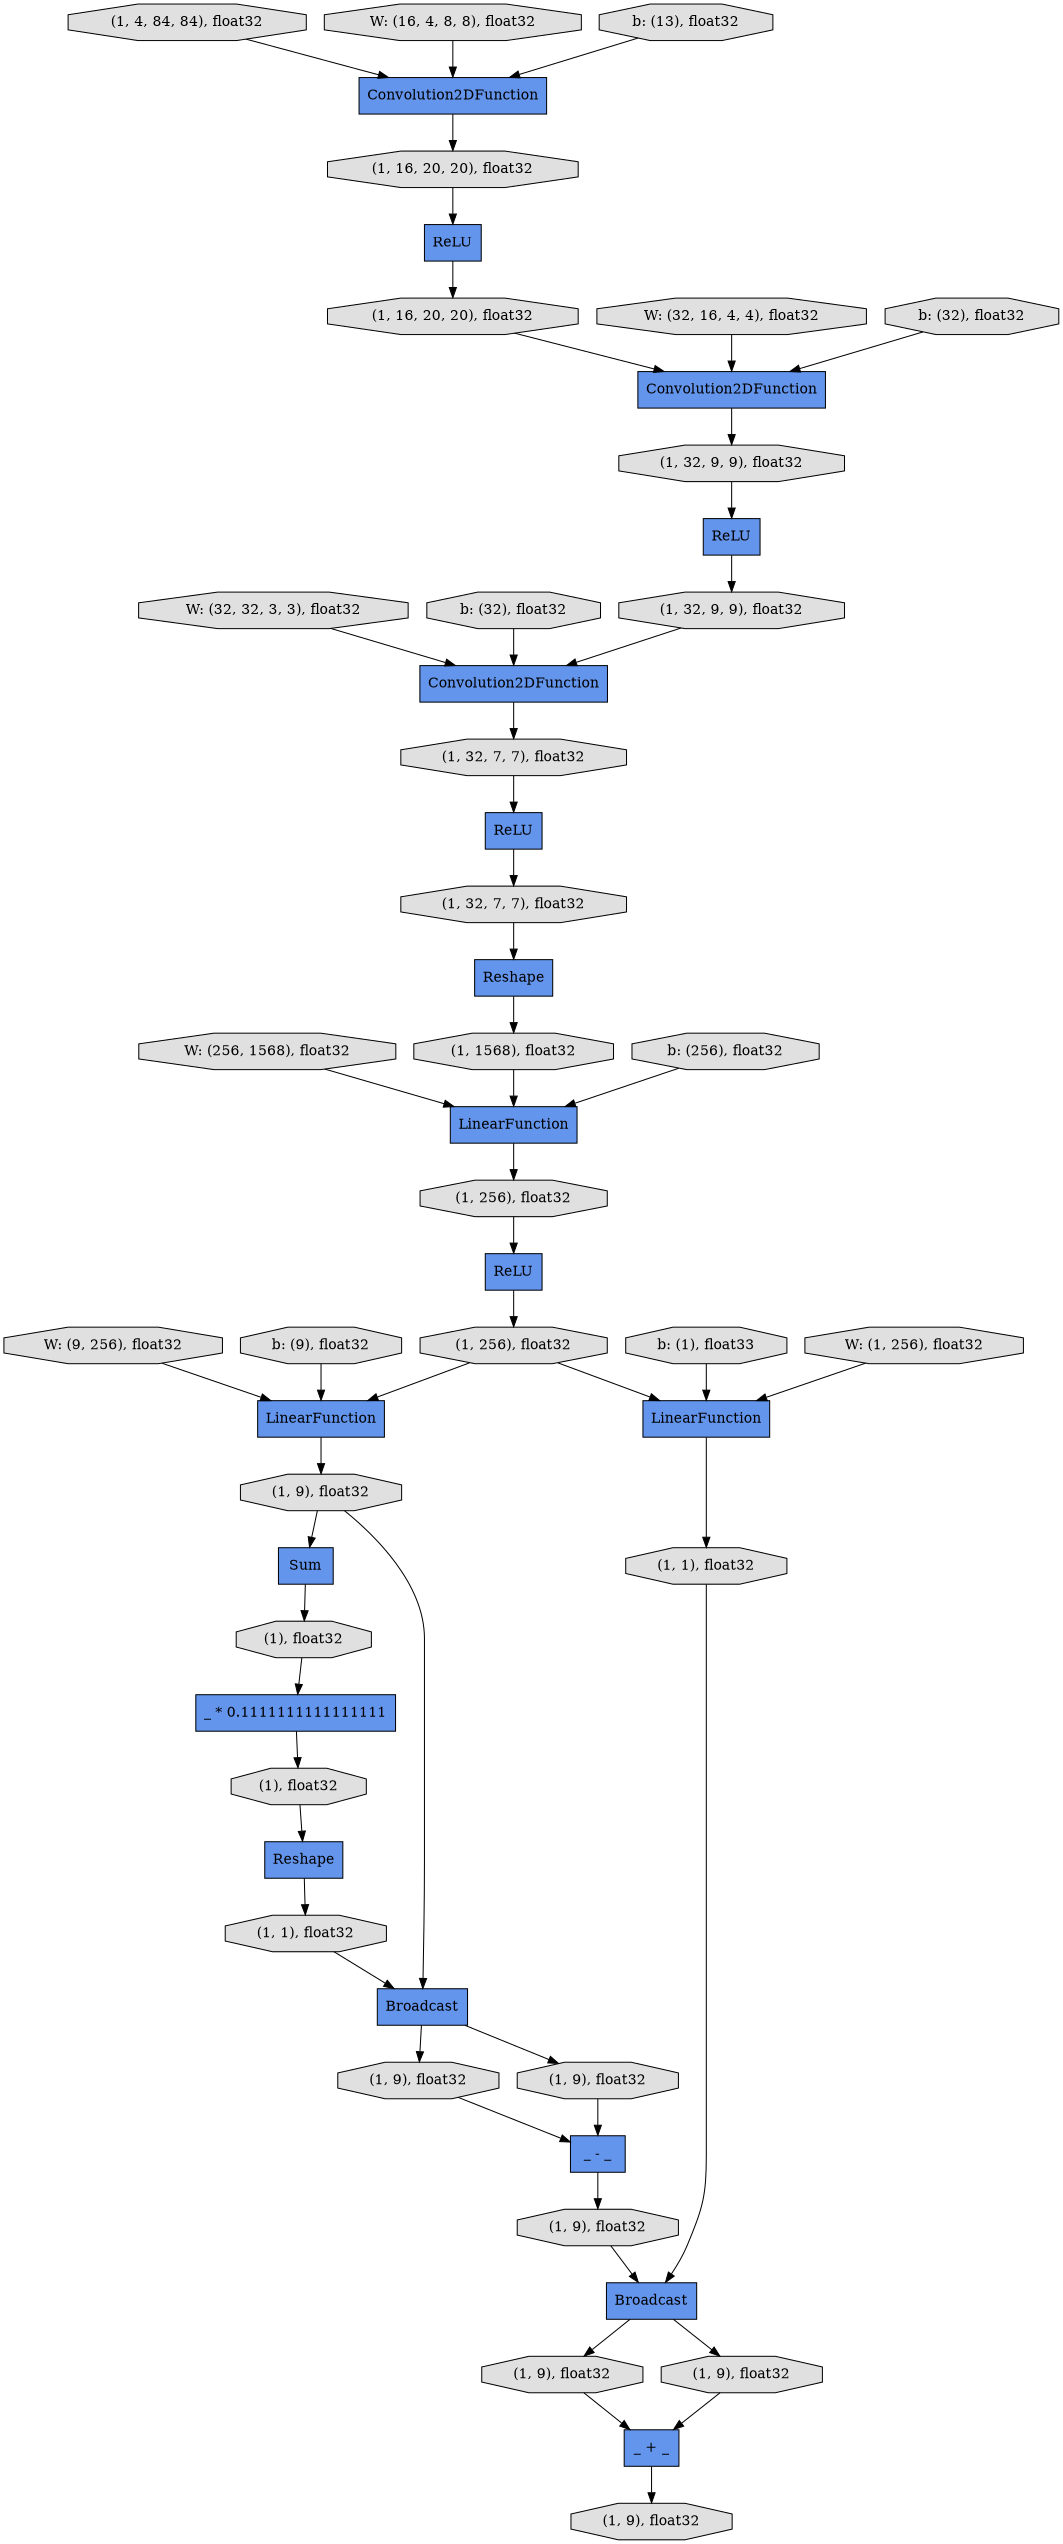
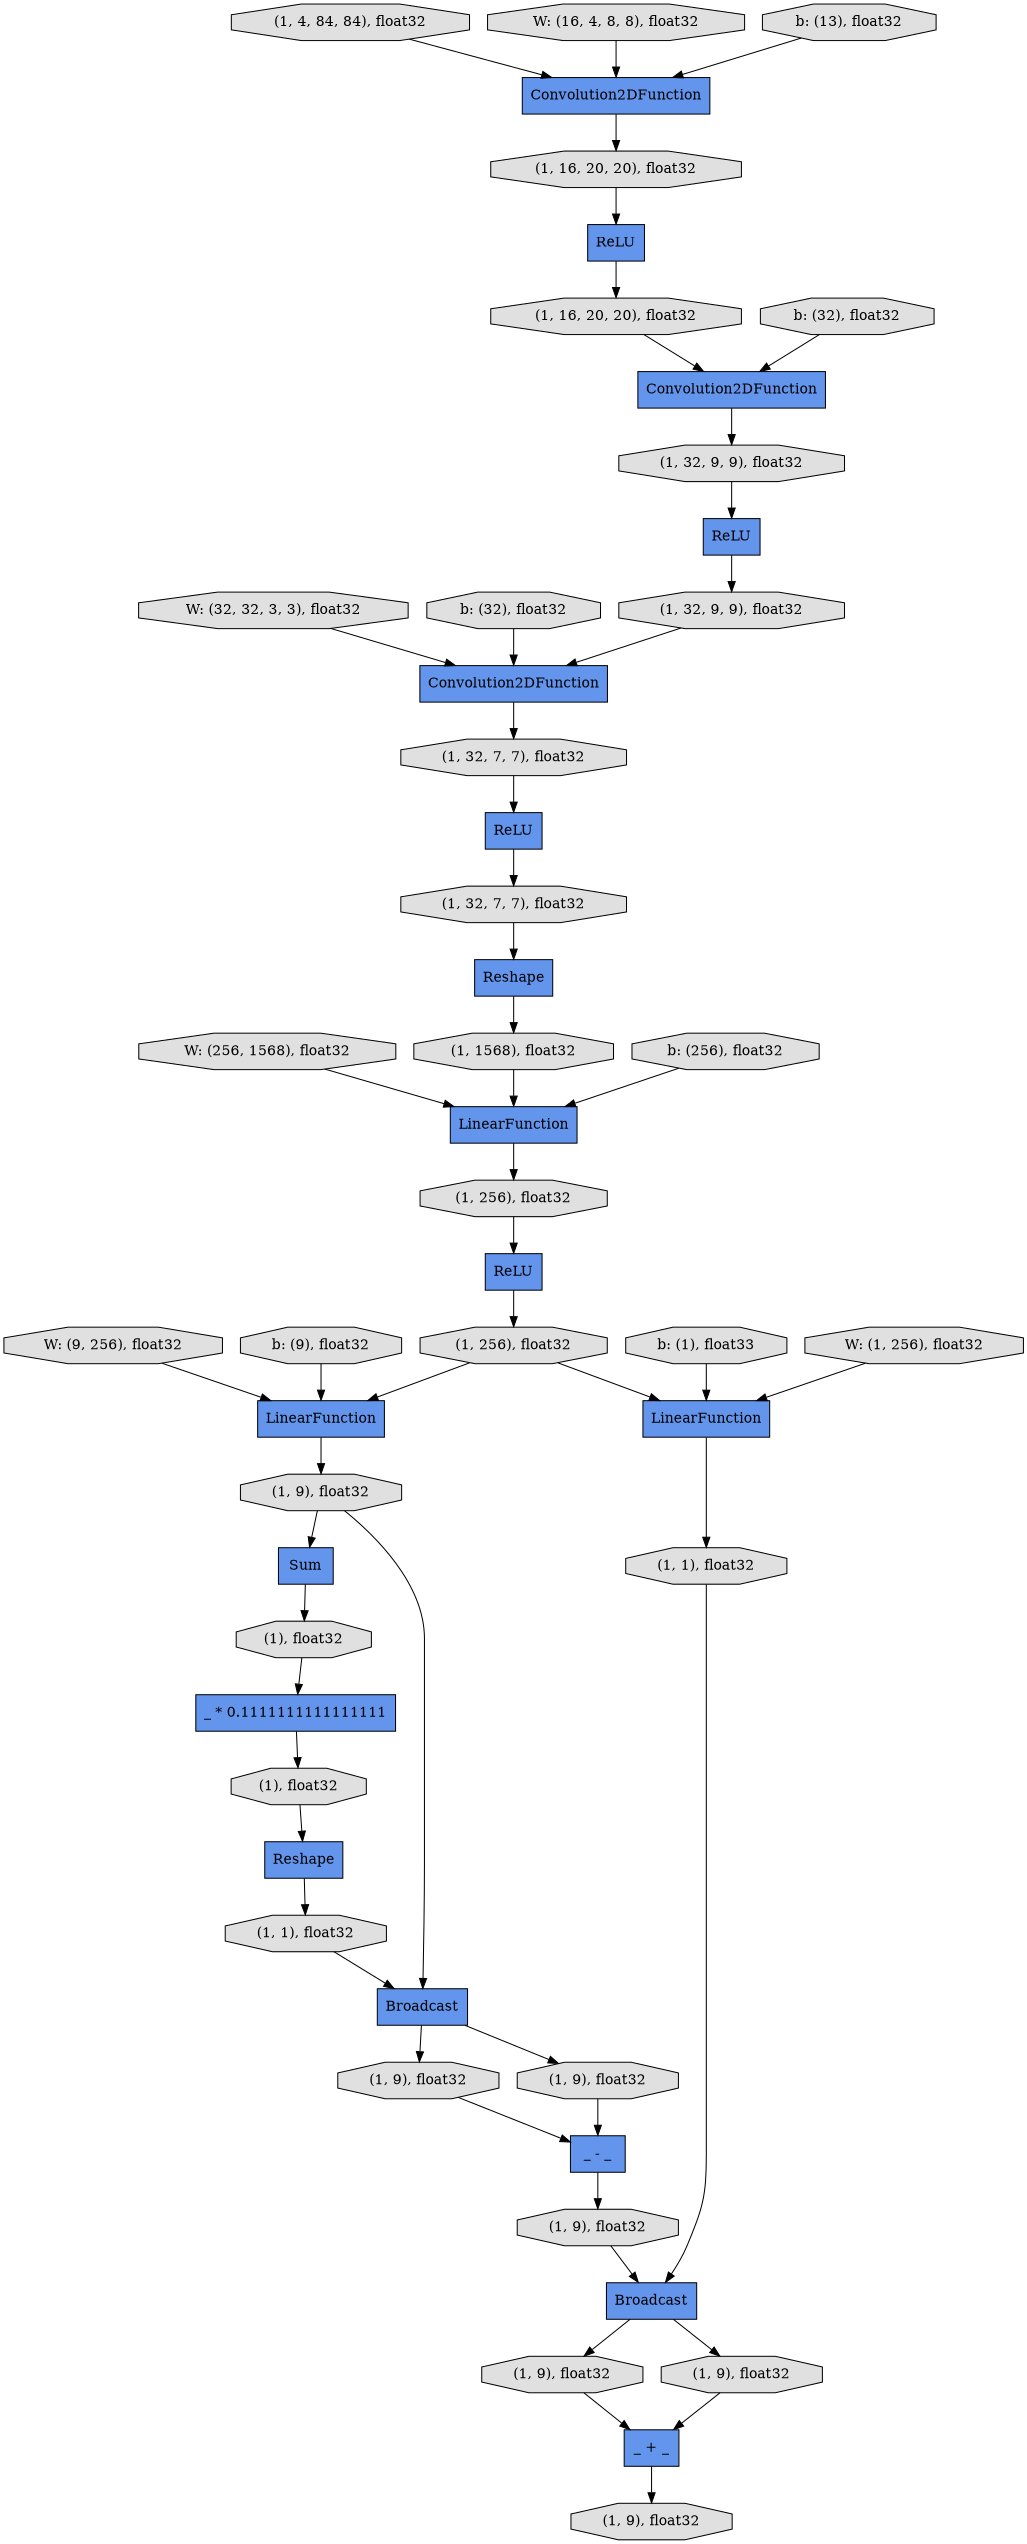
(732, 316) -> none
